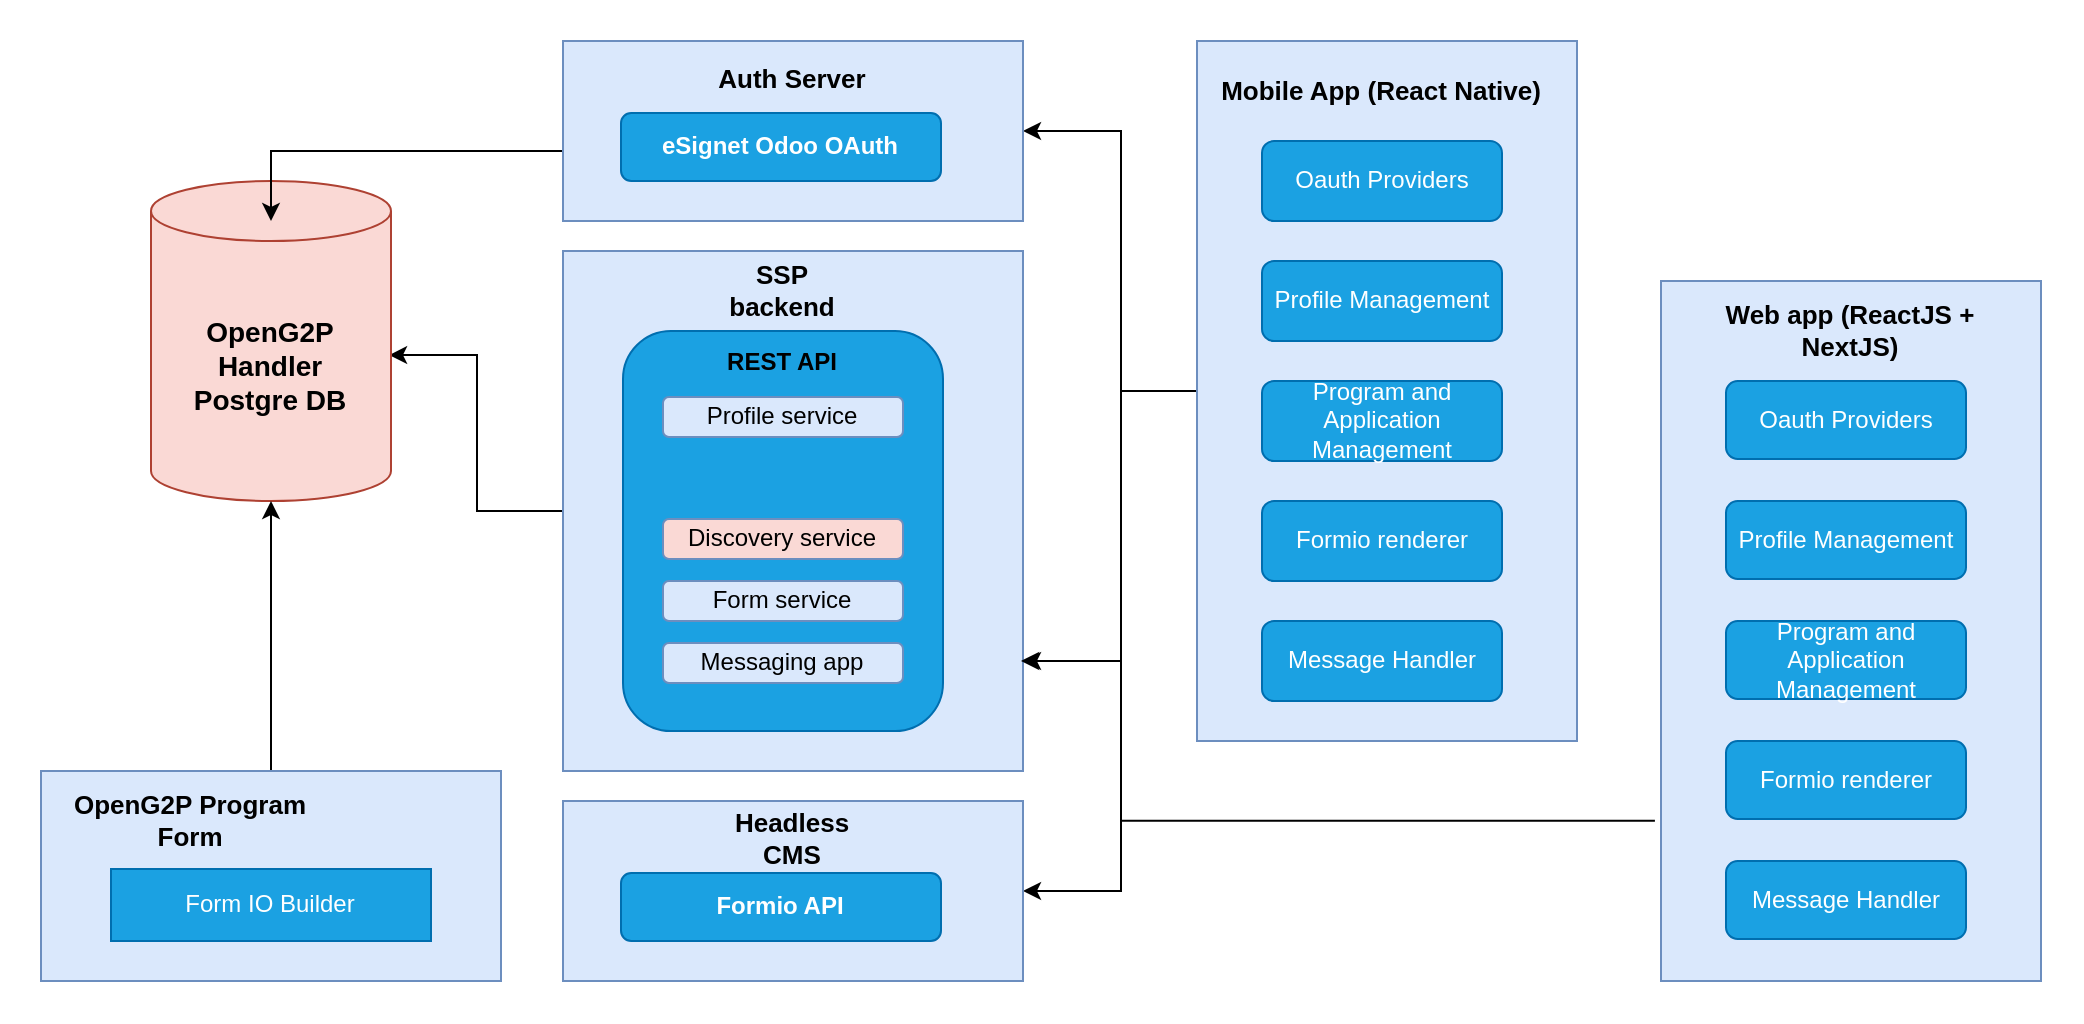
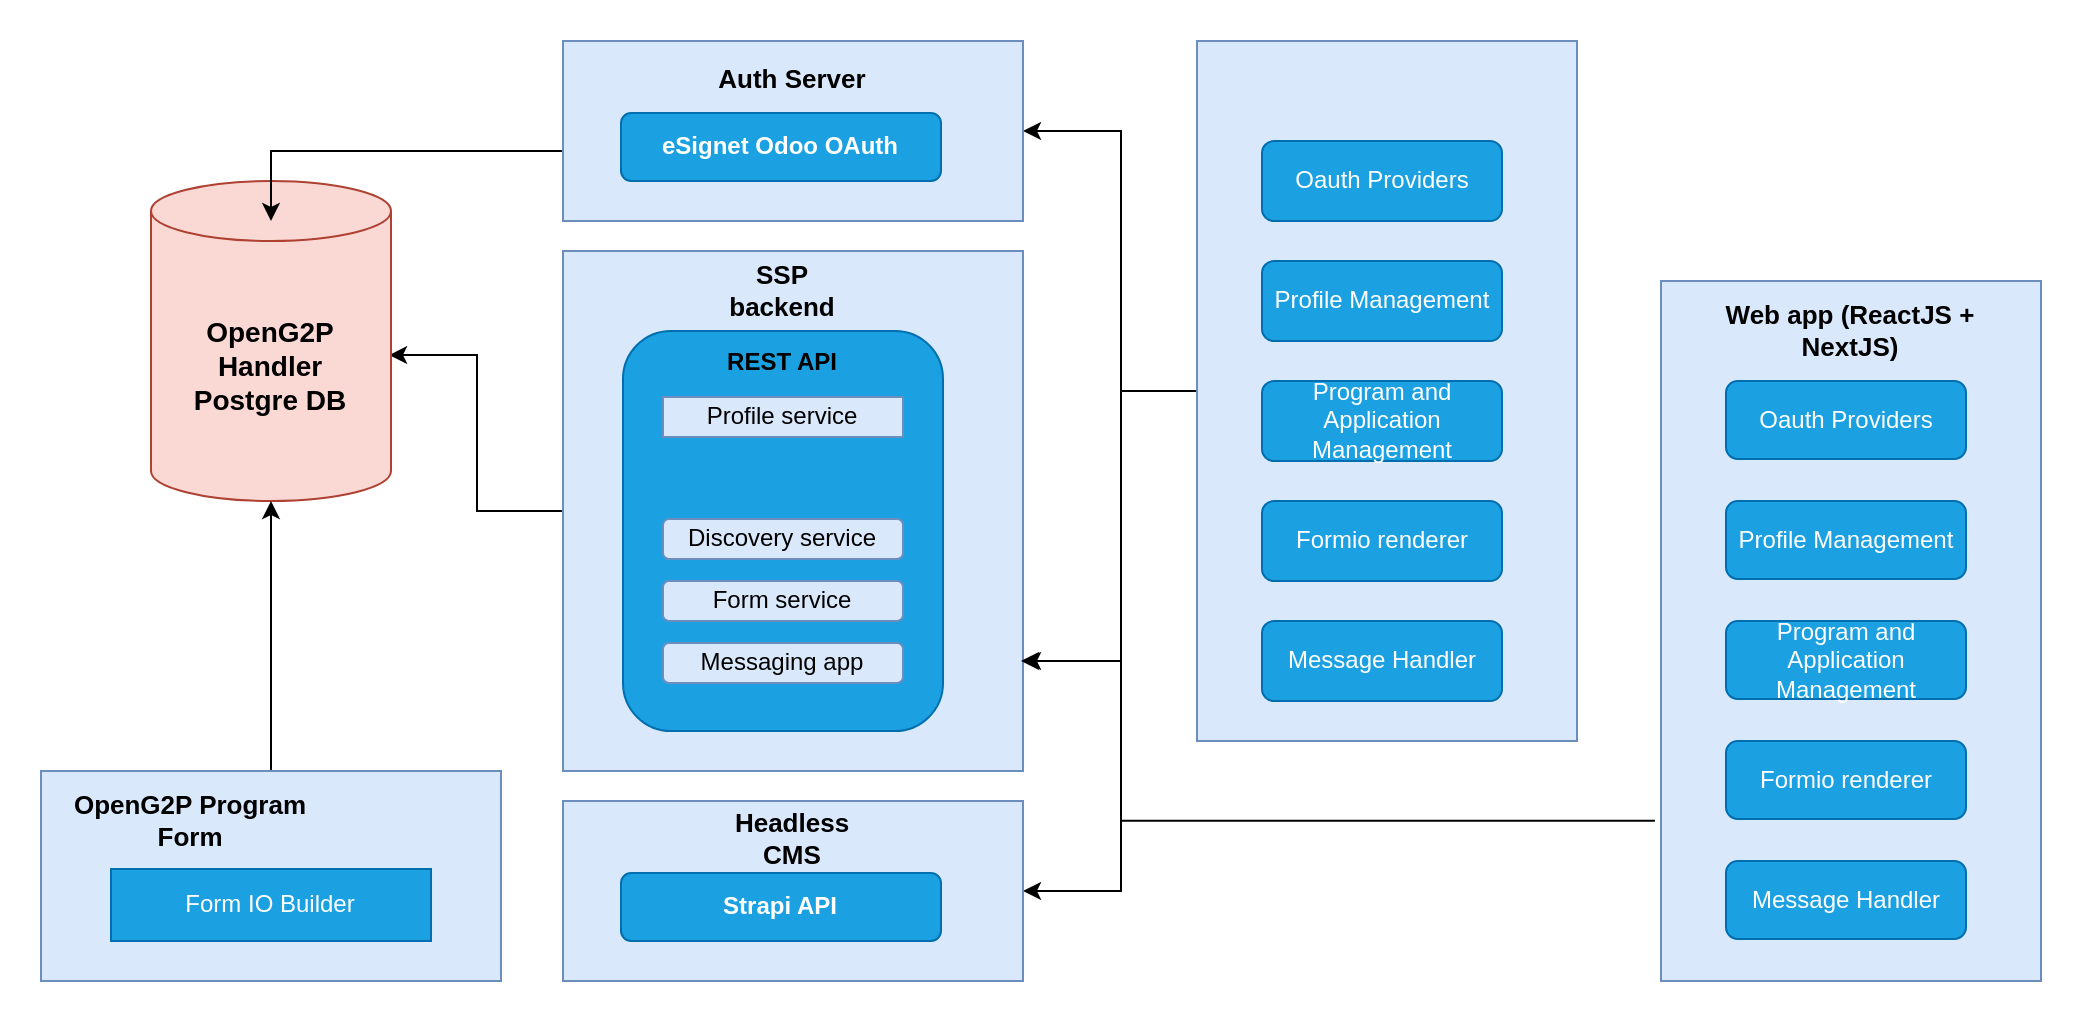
(1382, 91) -> none
(783, 417) -> (783, 417)
(783, 539) -> (783, 539)
(781, 907) -> (781, 907)
